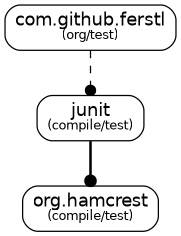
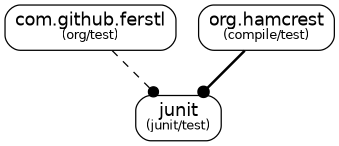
(90, 126) -> (178, 126)
(90, 158) -> (226, 69)
